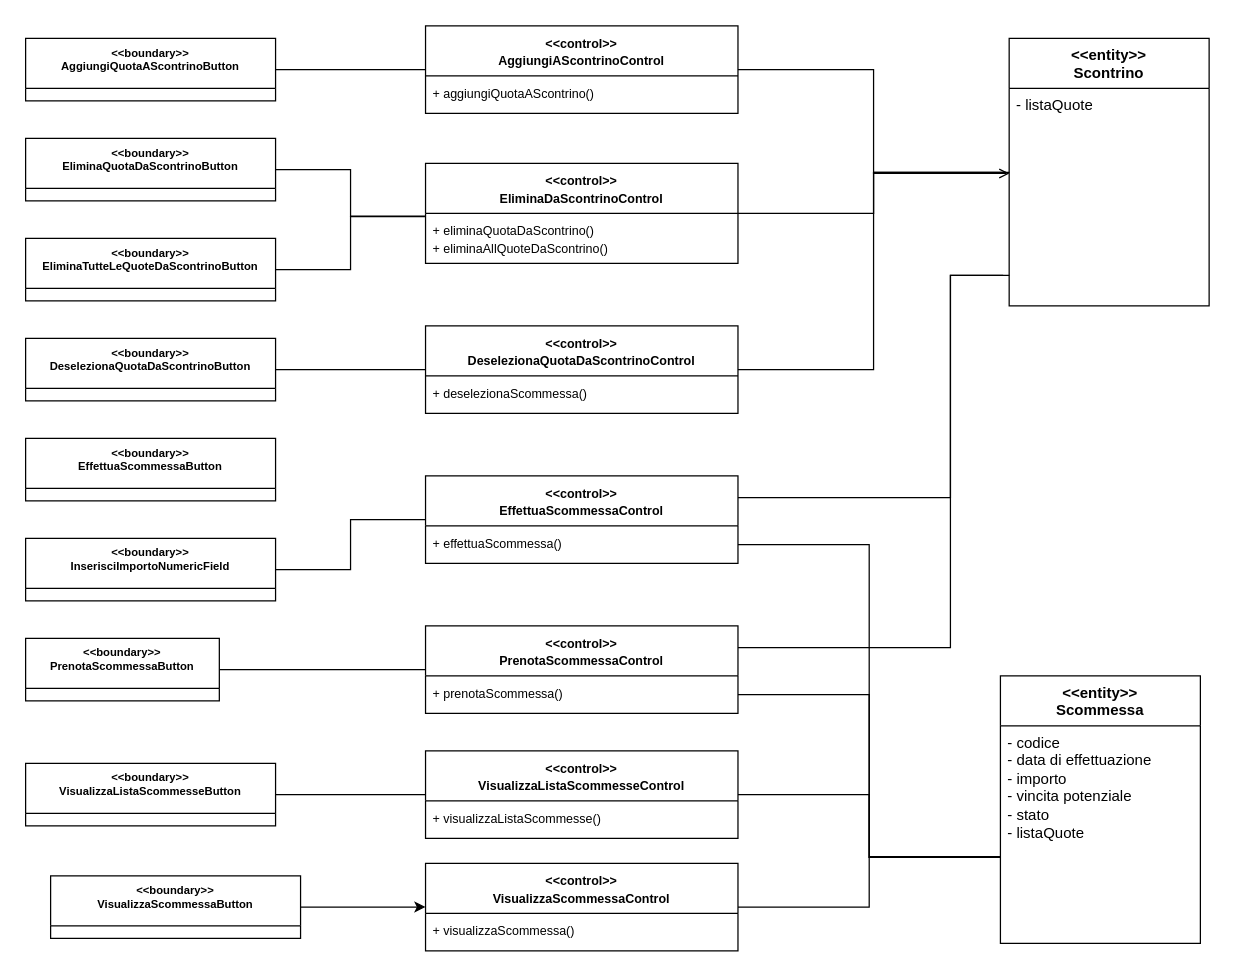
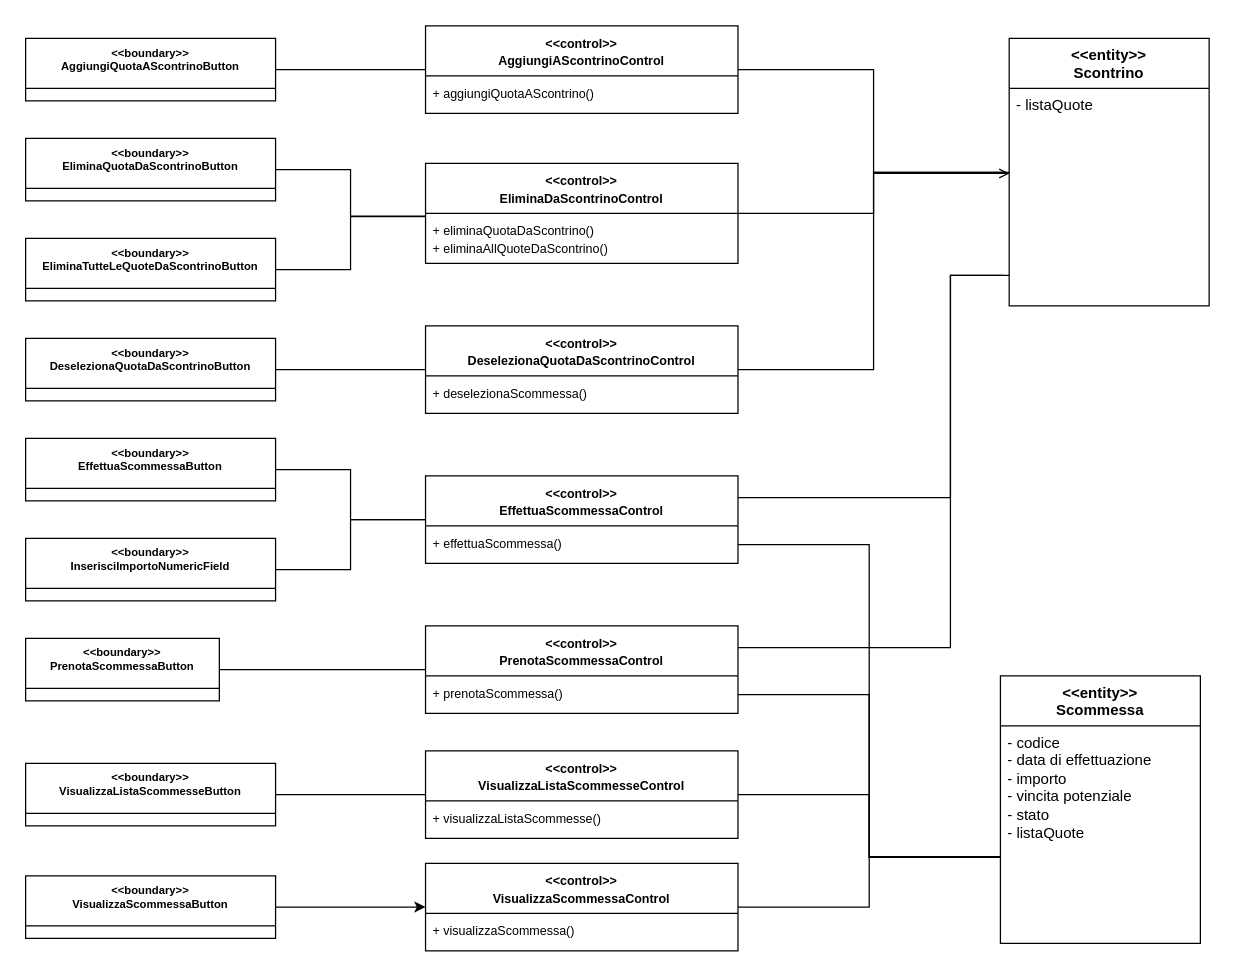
none -> (337, 469)
(176, 907) -> (151, 907)
